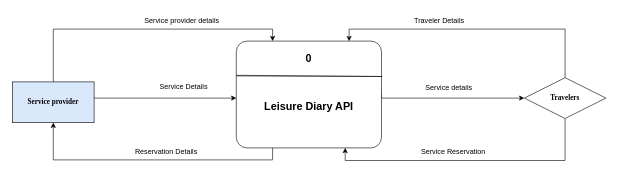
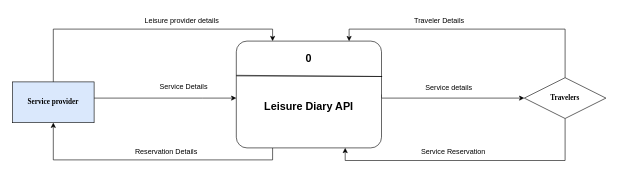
(182, 21) -> (182, 21)
